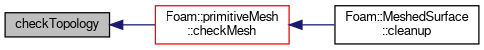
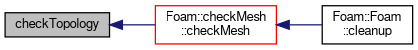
(222, 25) -> (216, 25)
(407, 25) -> (367, 25)
